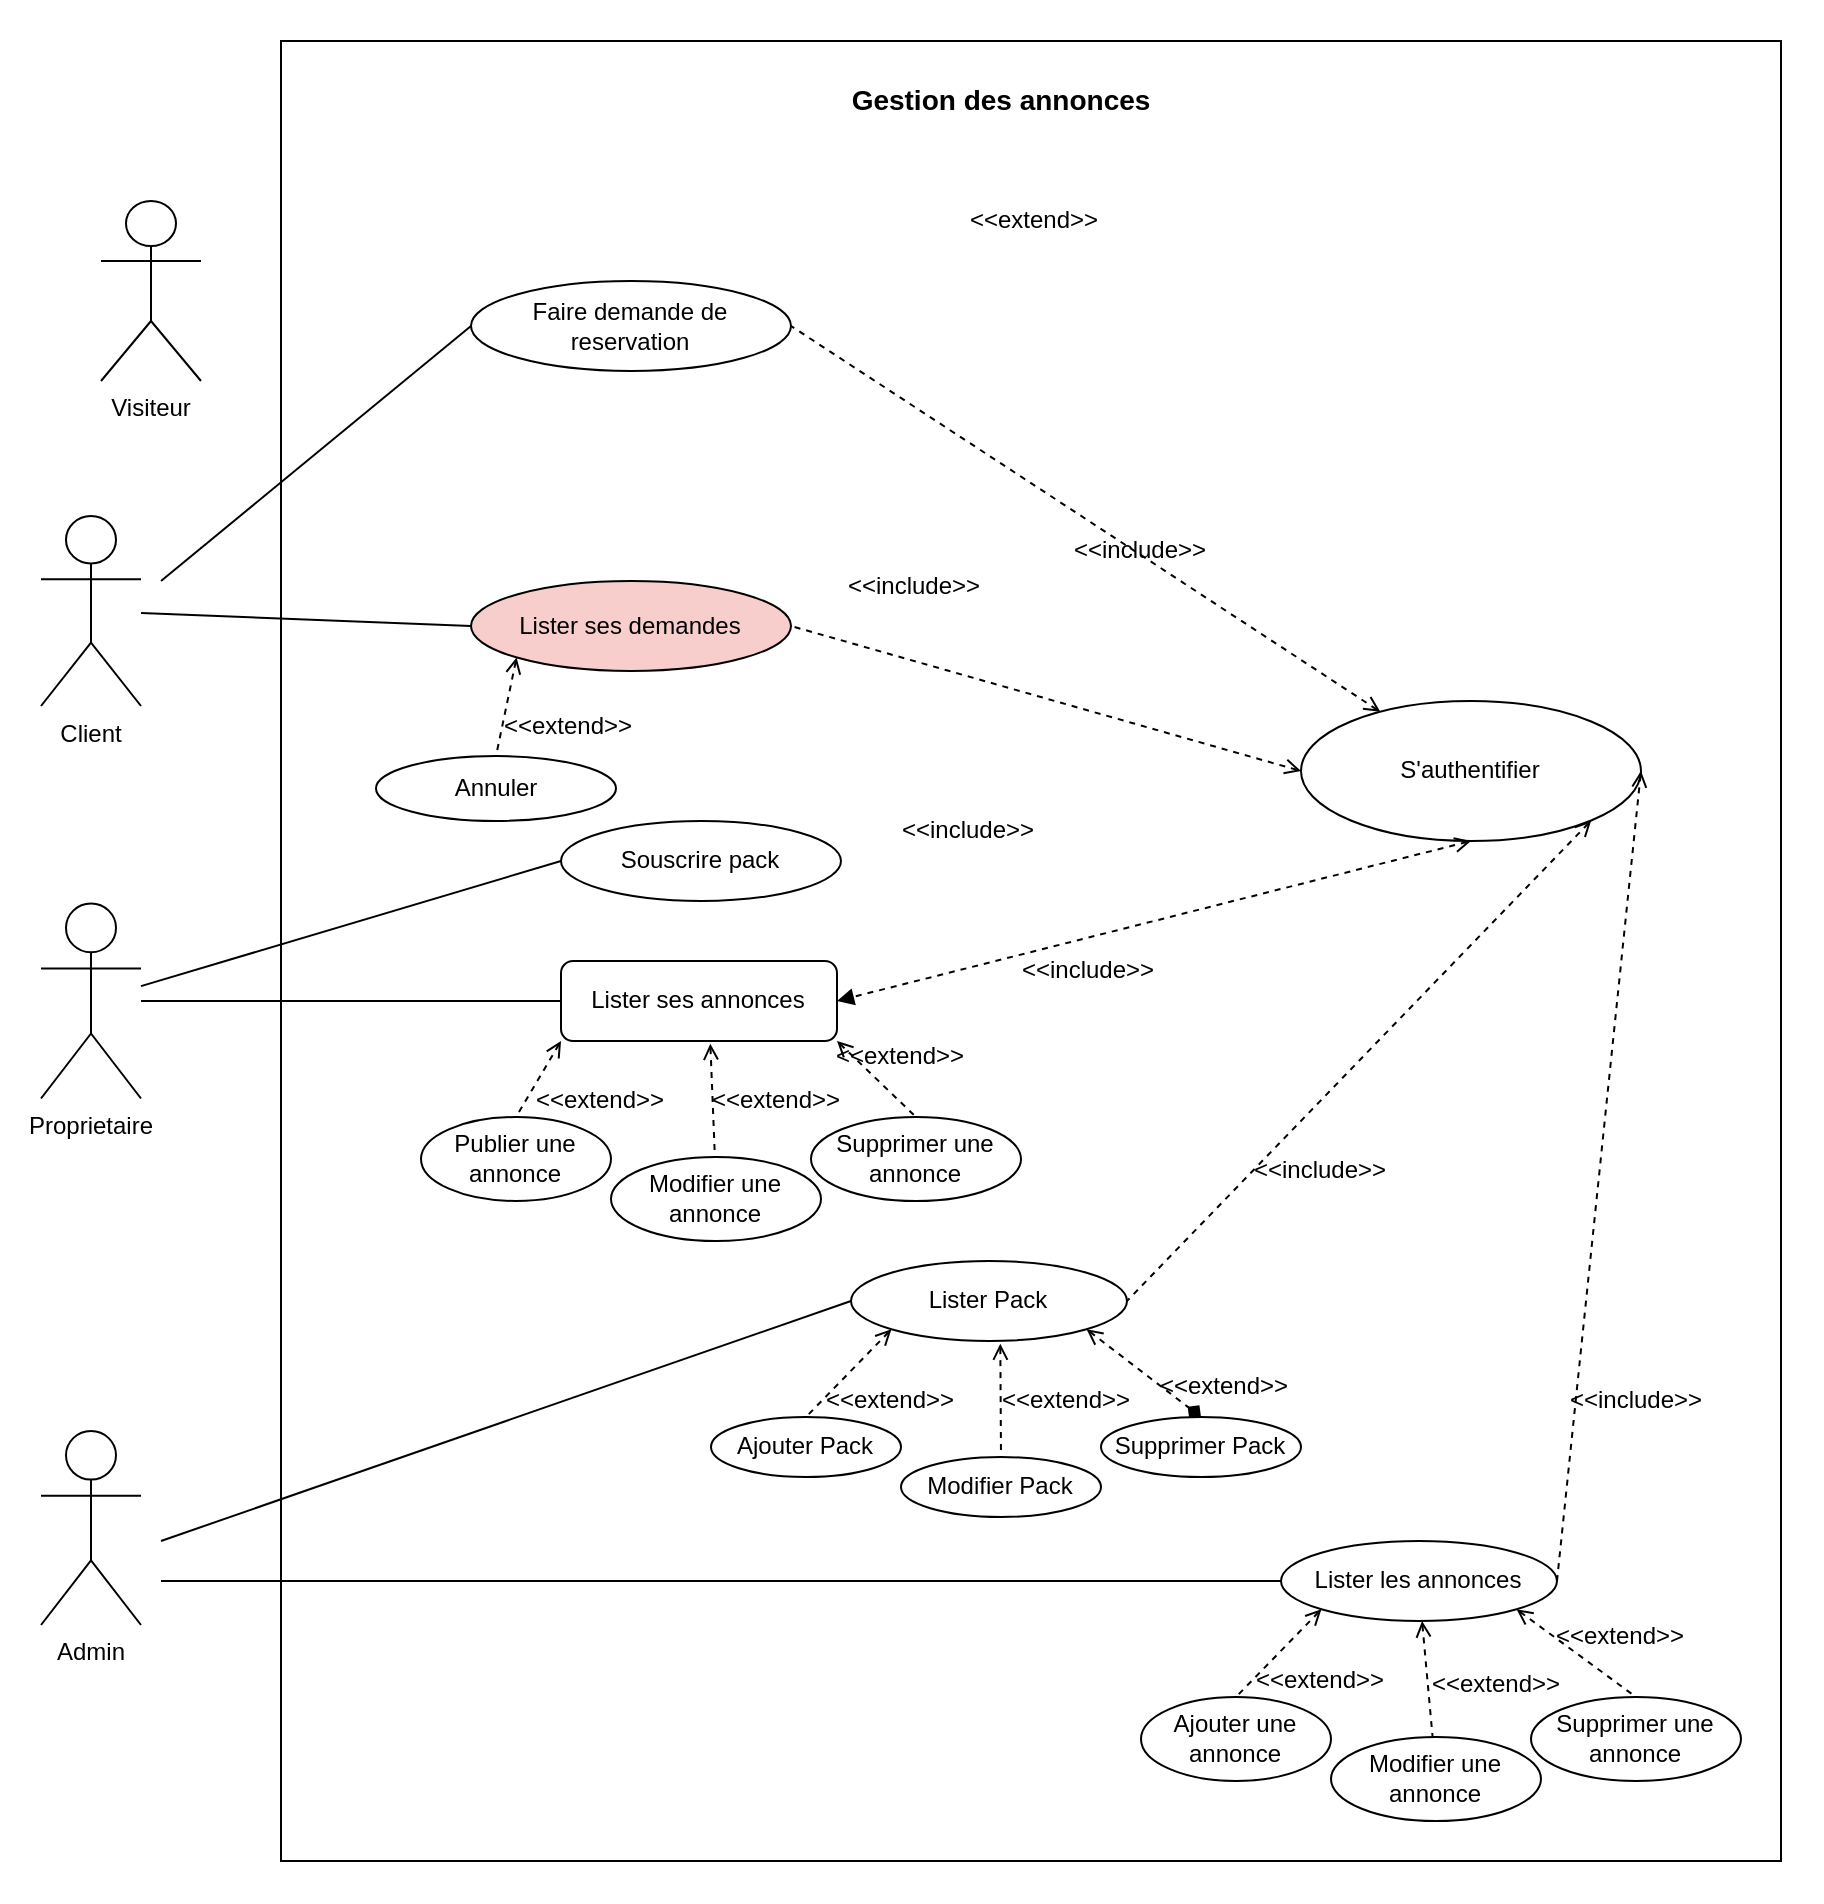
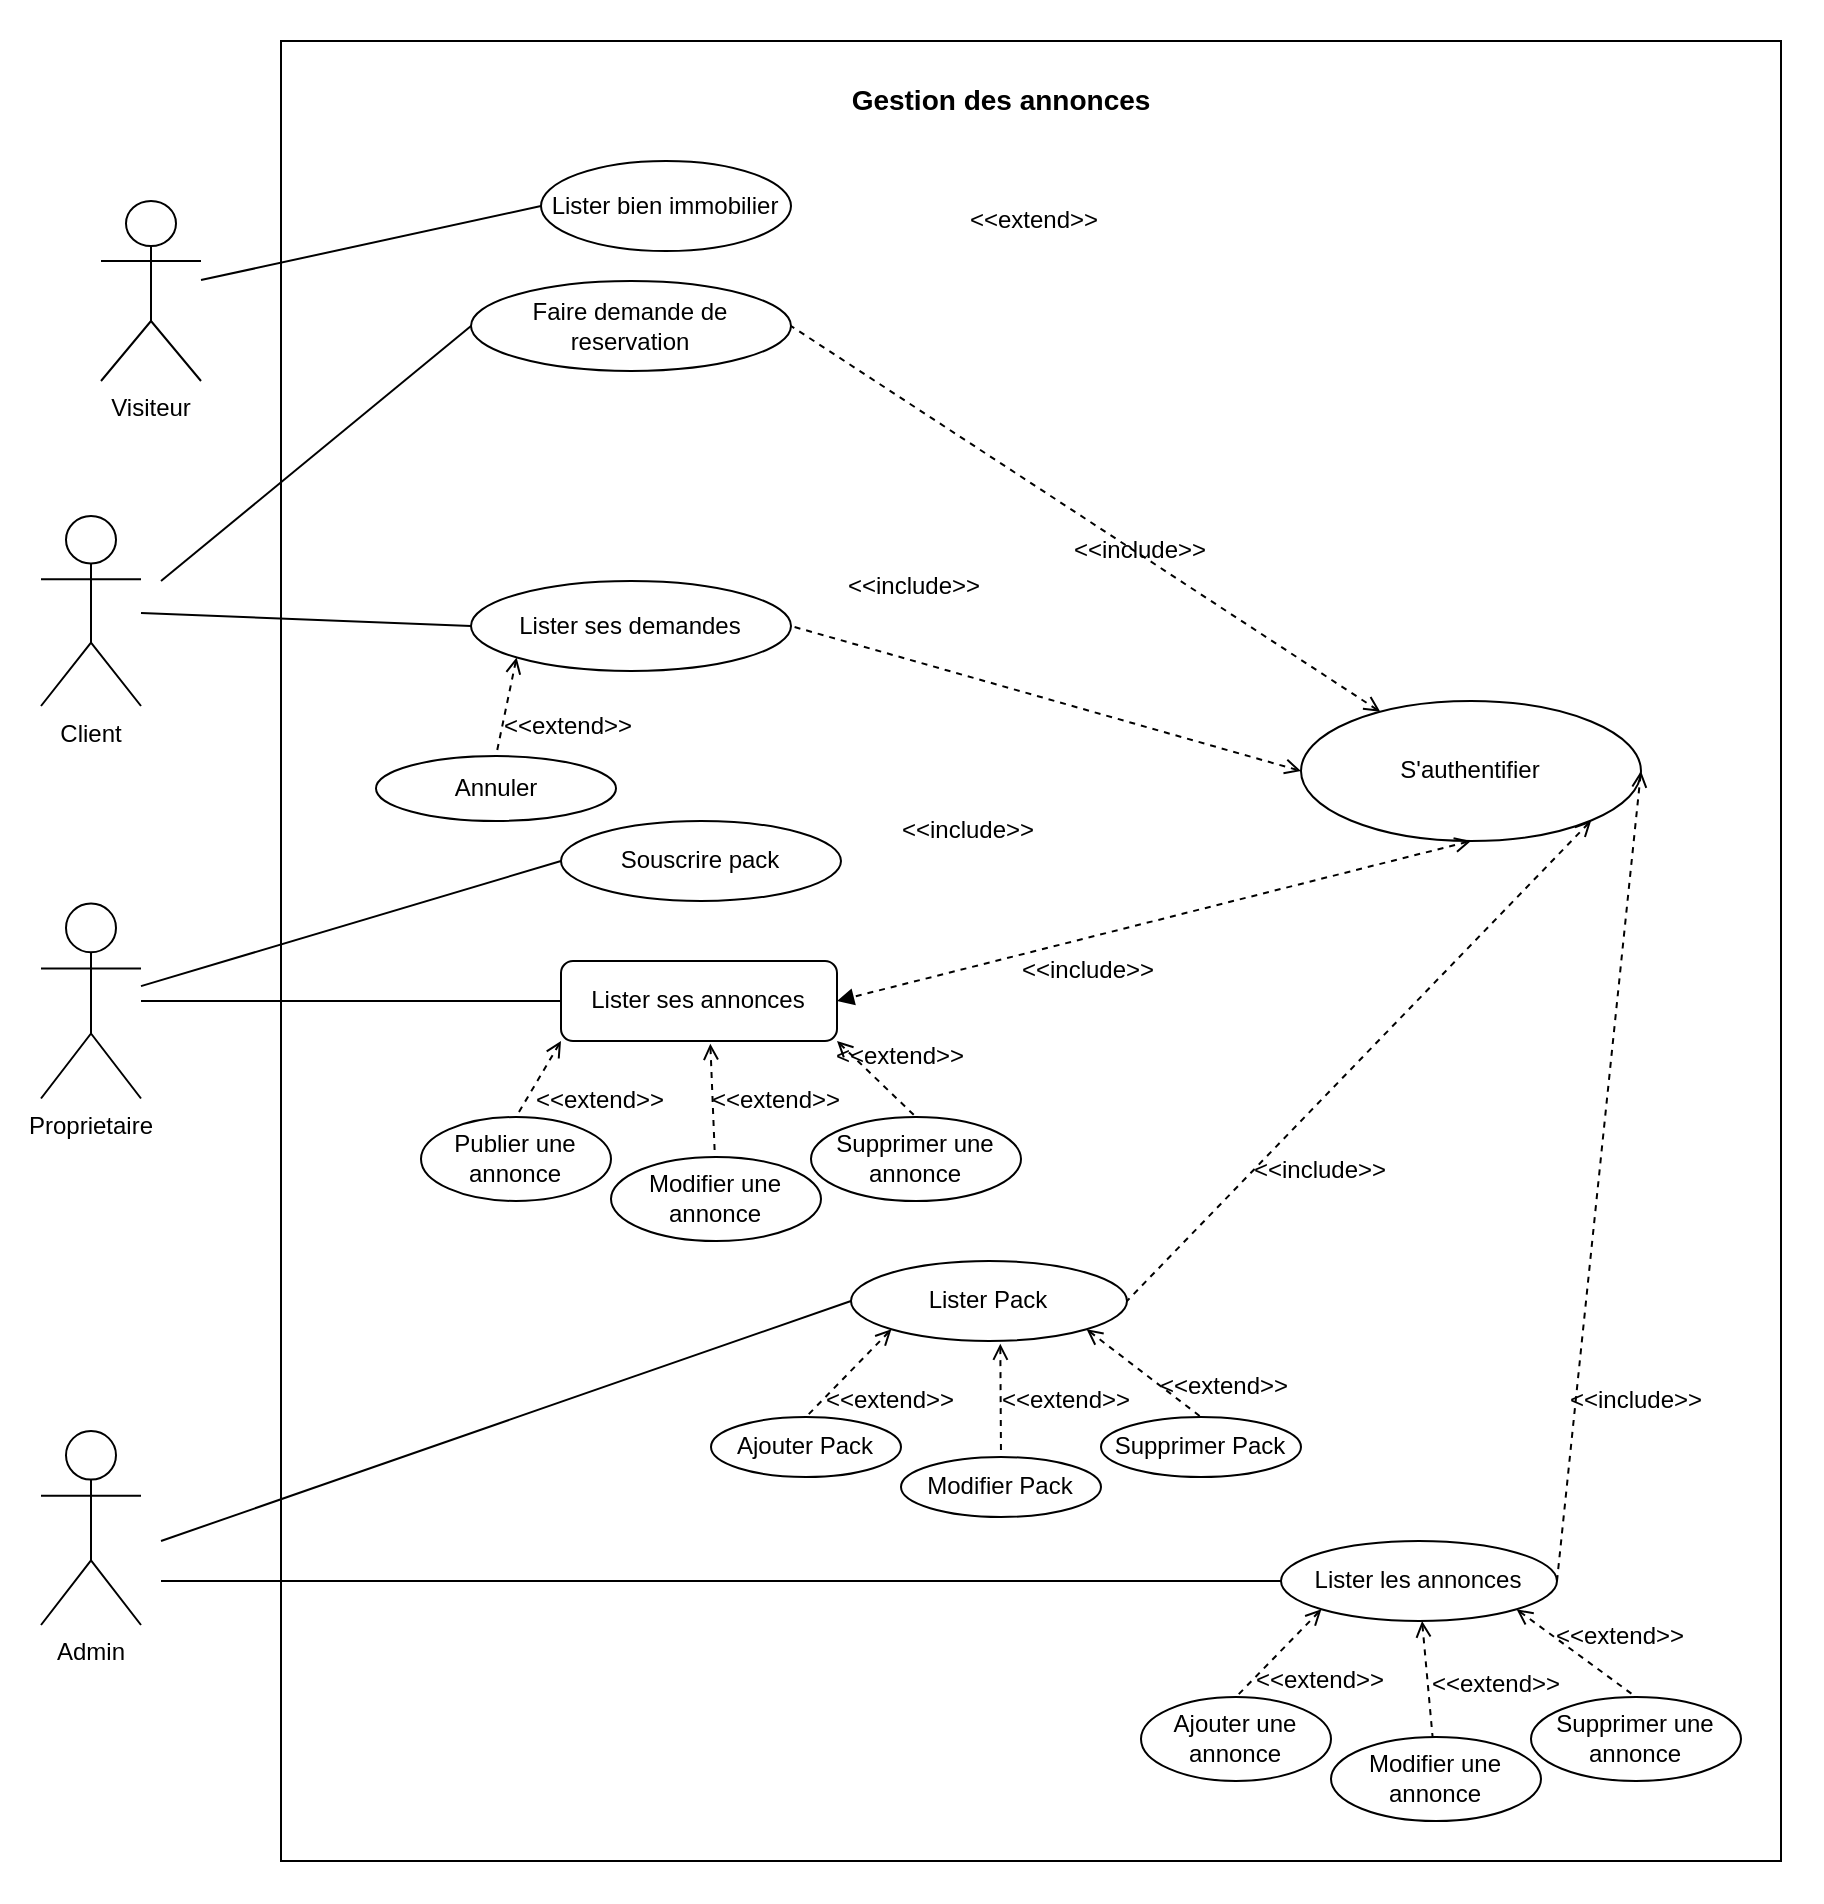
none -> (666, 206)
none -> (371, 243)
(631, 626) -> (631, 626)
(1188, 1407) -> (1194, 1411)
